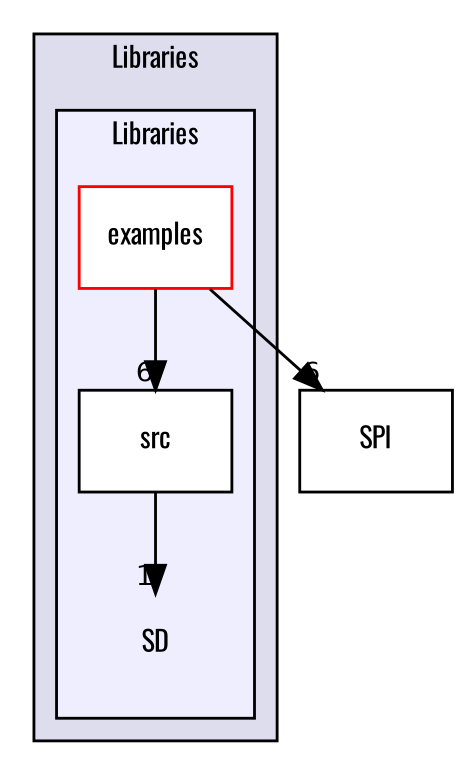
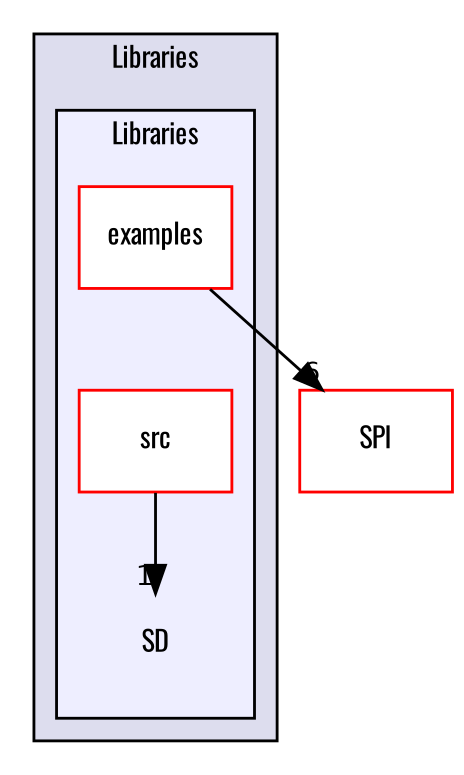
(156, 325) -> none
(156, 441) -> (156, 441)
(376, 441) -> (376, 441)
